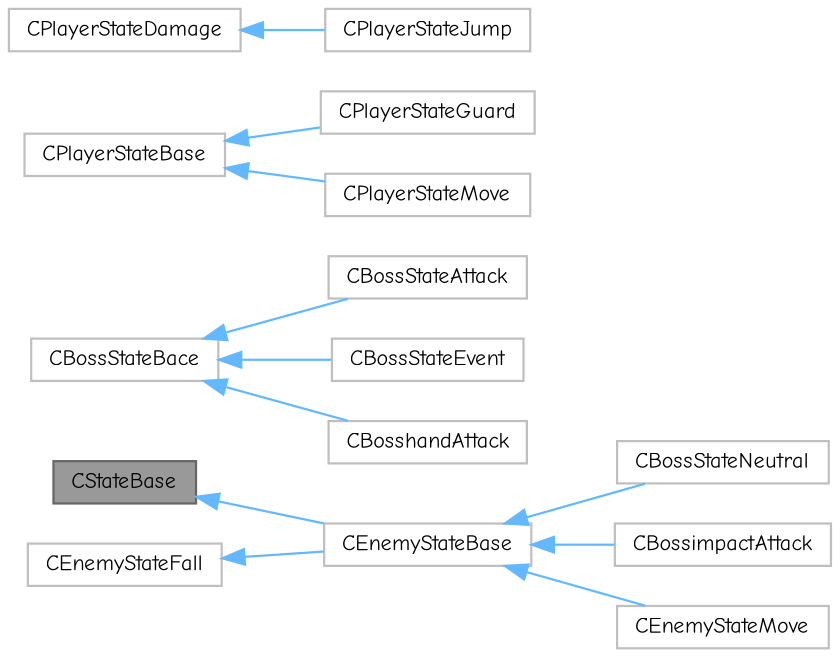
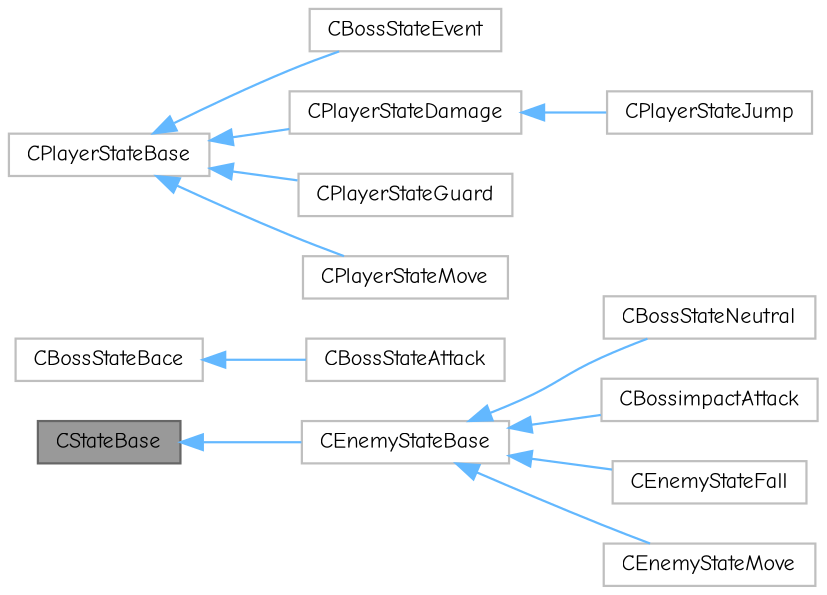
none -> (261, 133)
(287, 360) -> (256, 85)
(428, 442) -> none
(284, 554) -> (572, 464)
